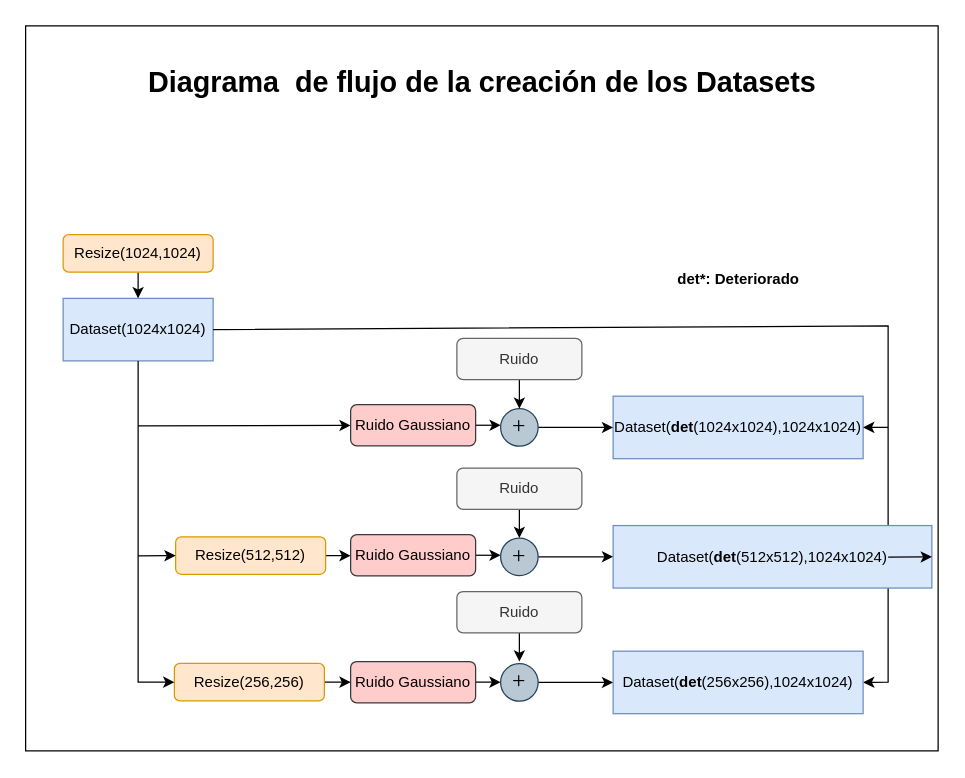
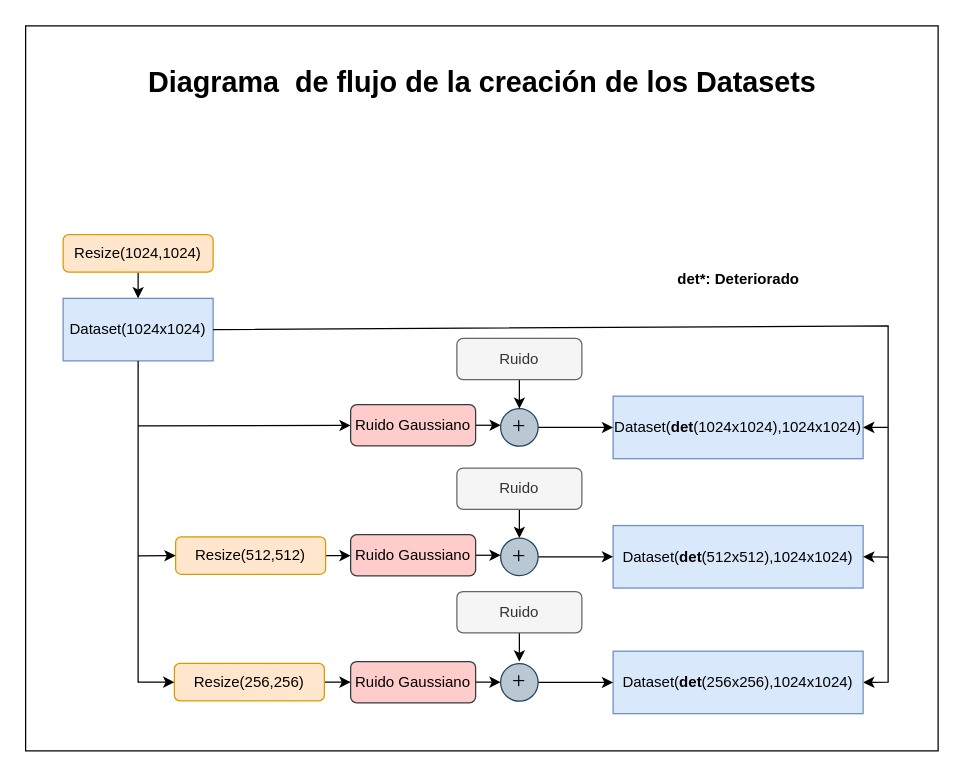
(773, 557) -> (738, 557)
